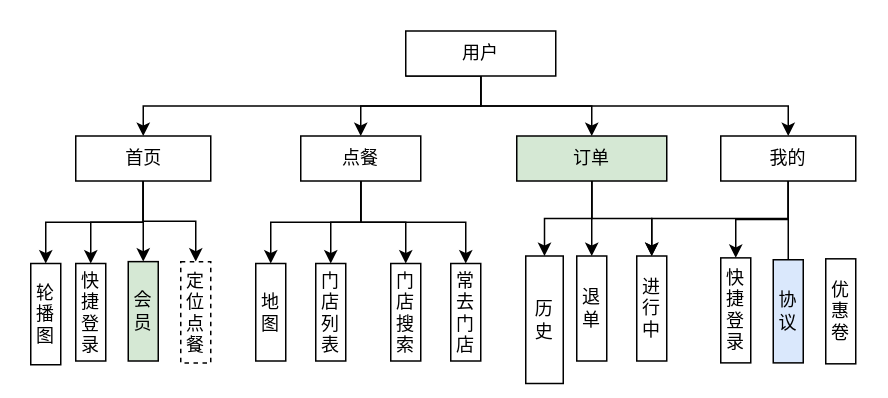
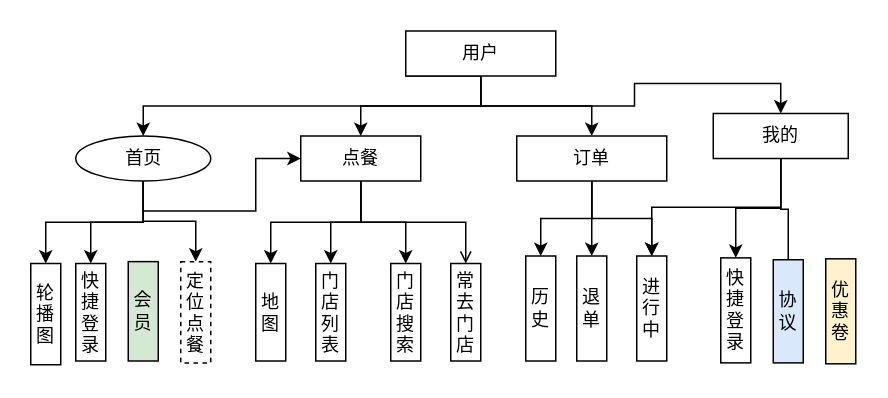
(143, 158) -> (143, 158)
(592, 158) -> (592, 158)
(788, 158) -> (781, 136)
(143, 238) -> (245, 211)
(466, 252) -> (466, 254)
(841, 311) -> (841, 311)
(545, 320) -> (541, 308)
